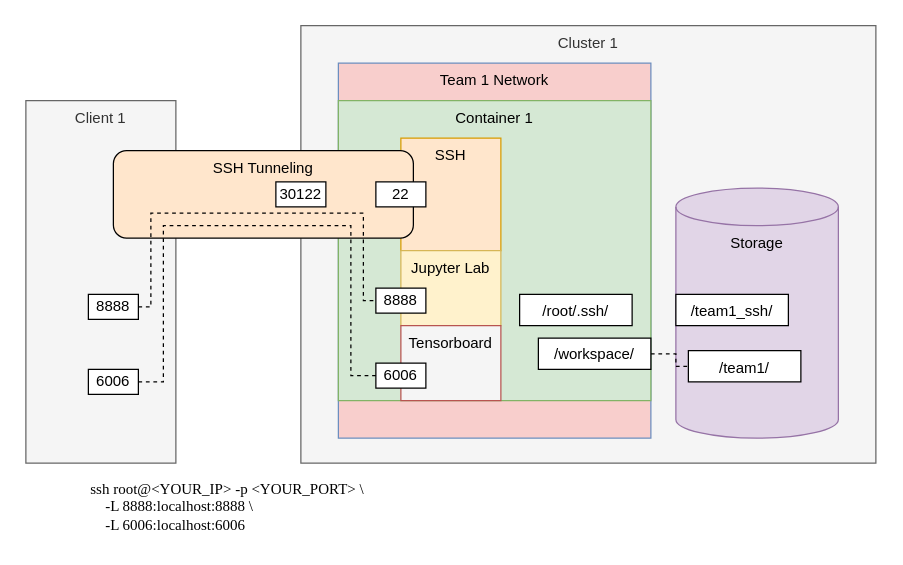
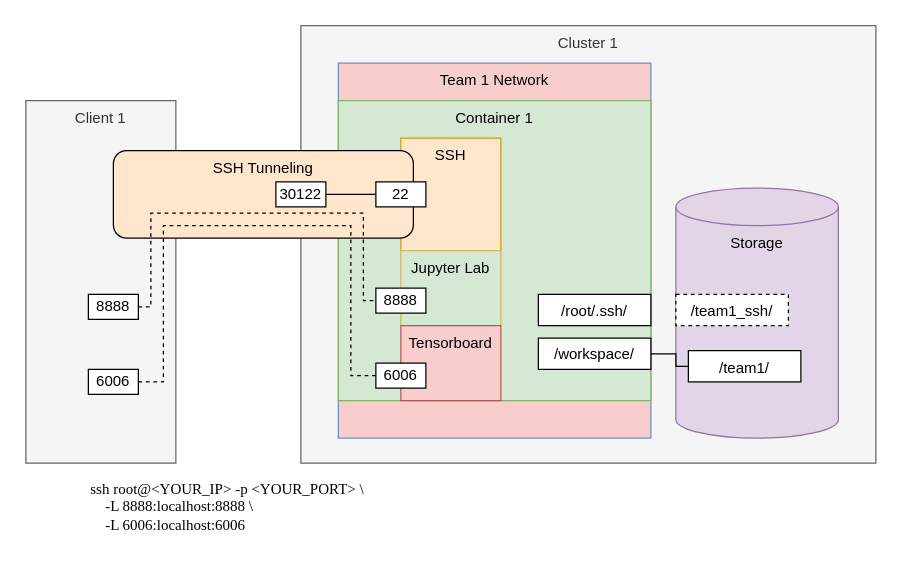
none -> (351, 194)
(451, 288) -> (451, 288)
(576, 310) -> (594, 310)
(732, 310) -> (732, 310)
(676, 354) -> (676, 354)
(451, 363) -> (451, 363)
